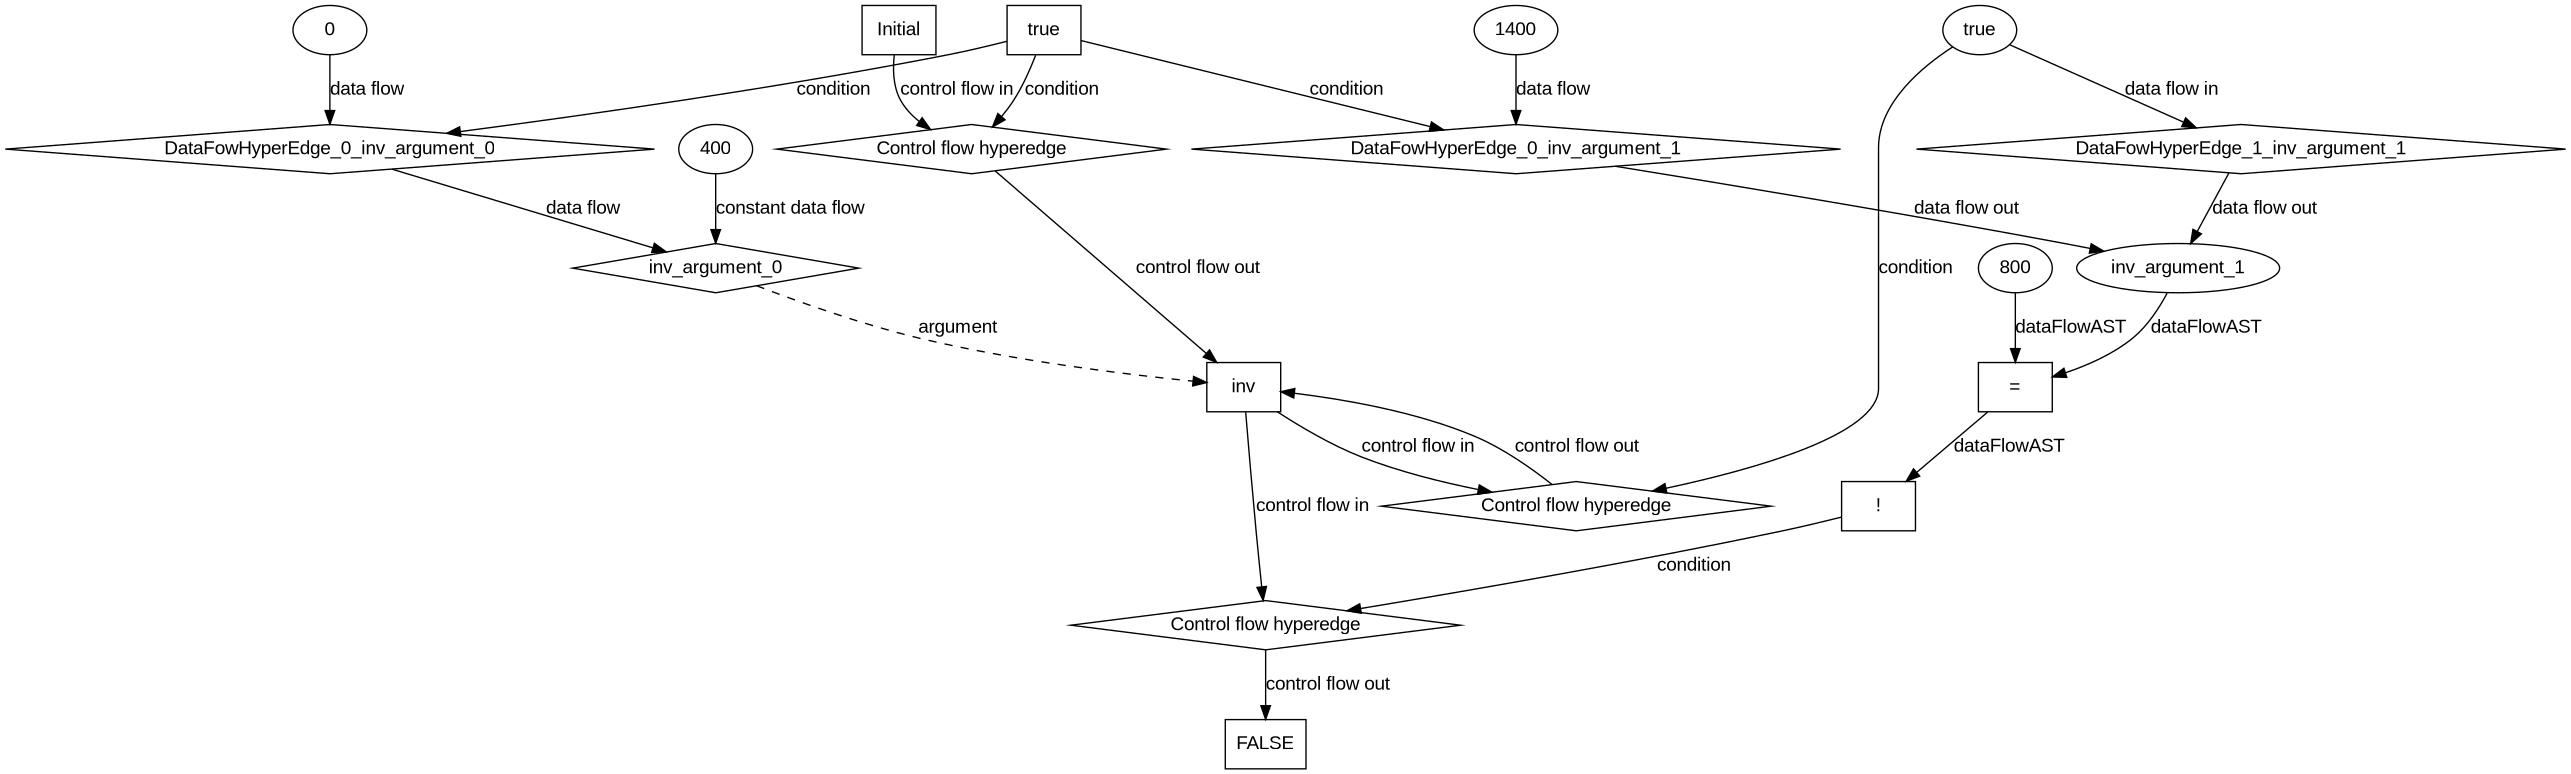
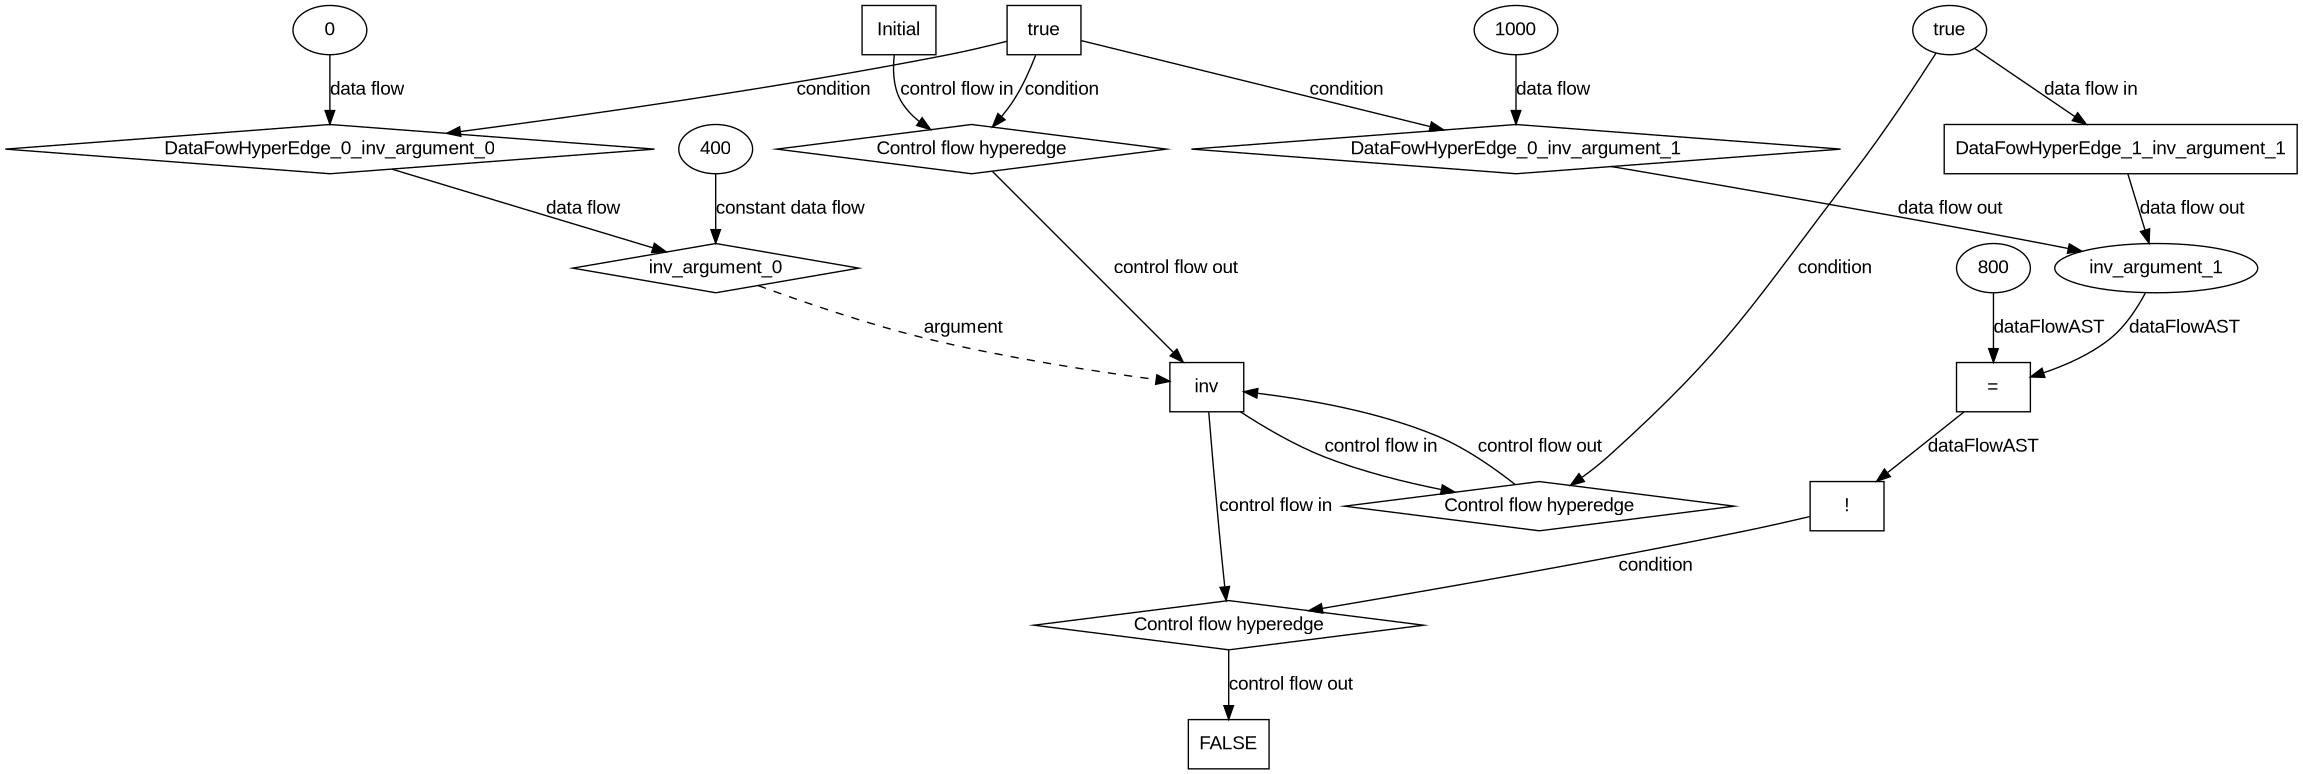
(1516, 30) -> (1516, 30)
(2241, 149) -> (2121, 149)
